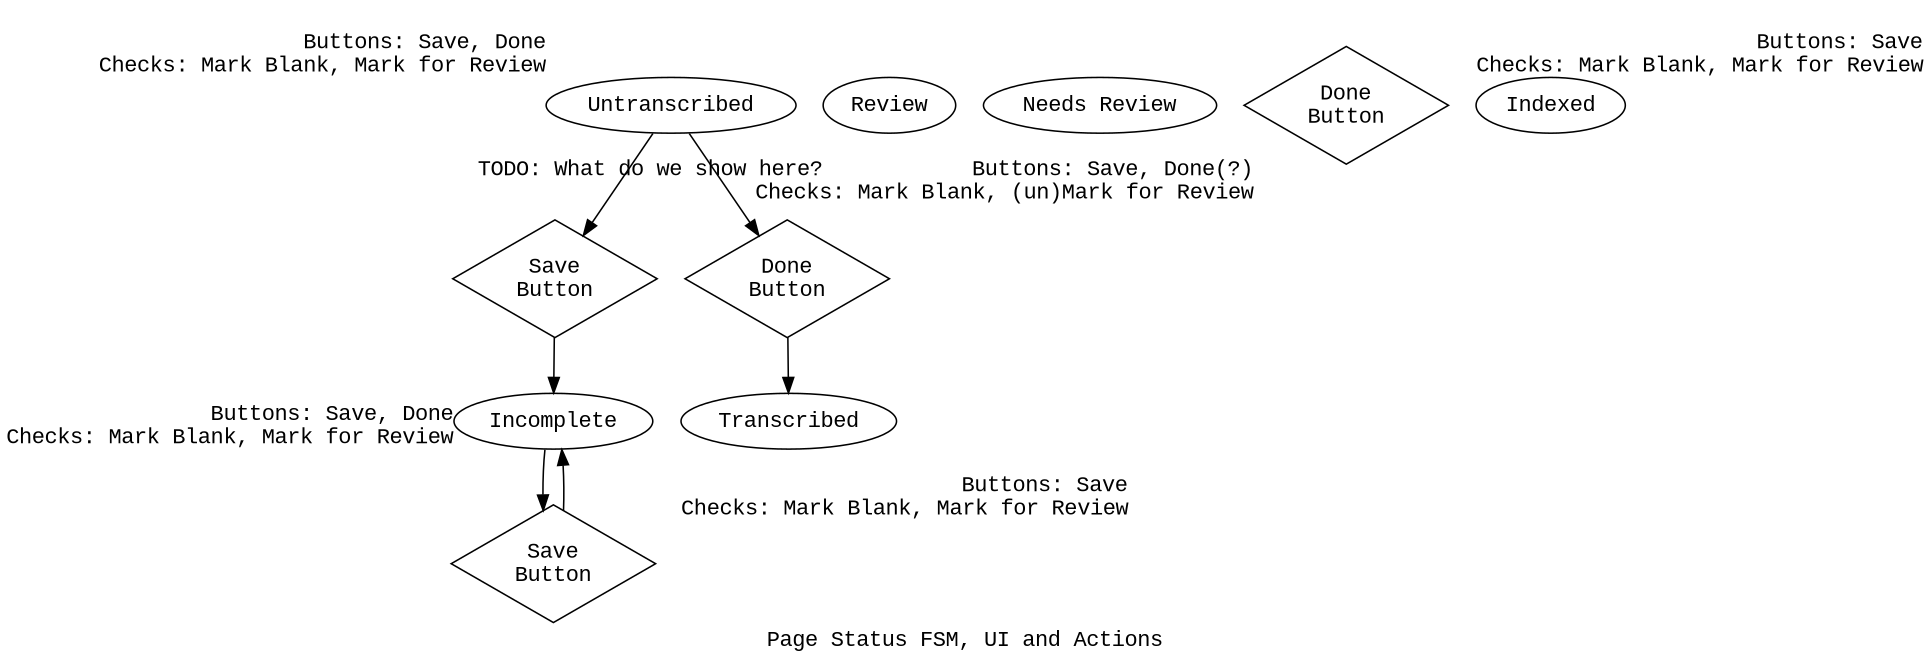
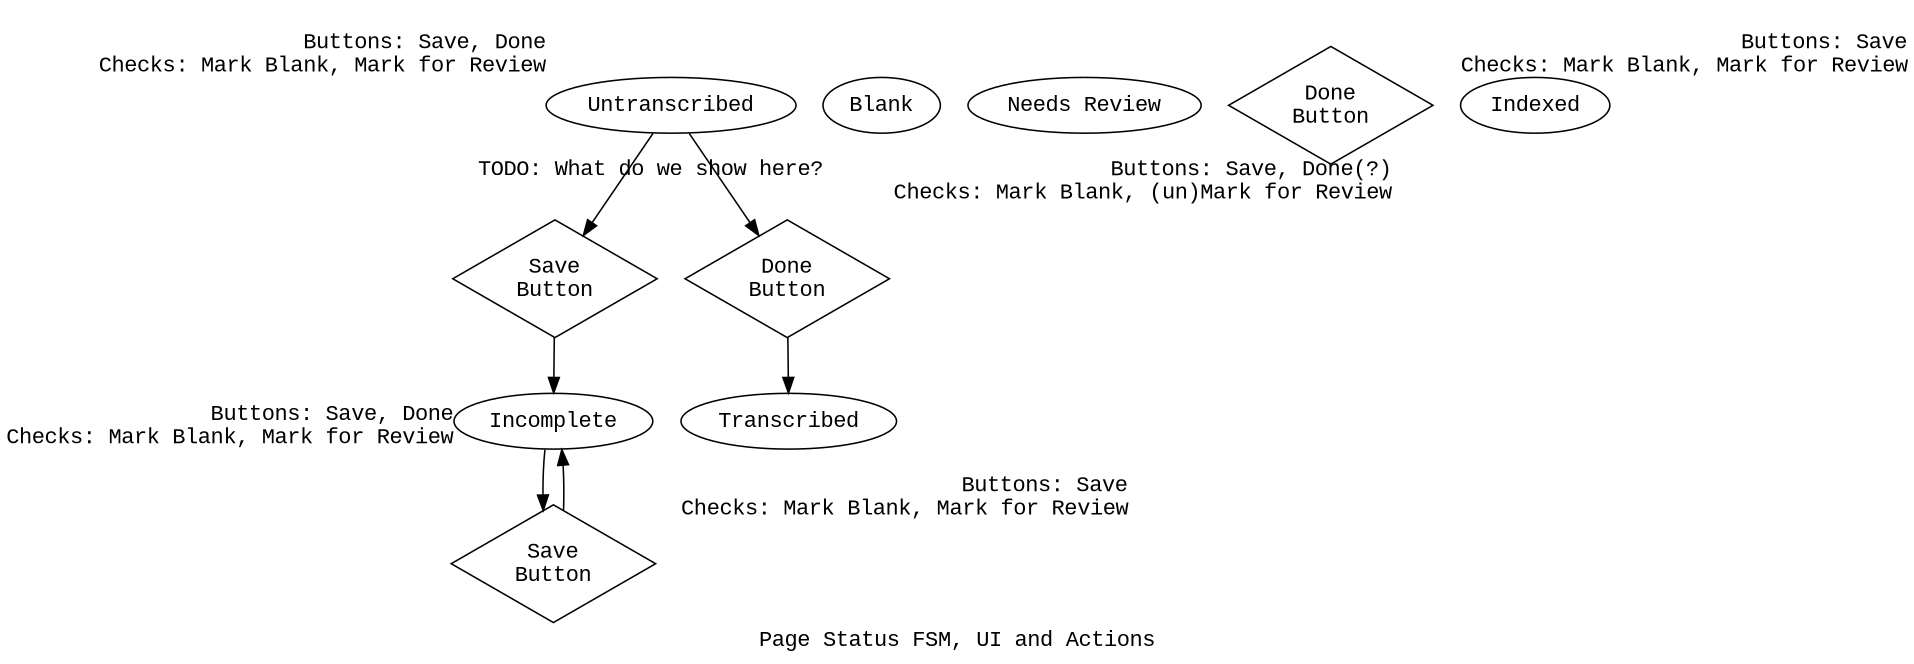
(889, 105) -> (882, 105)
